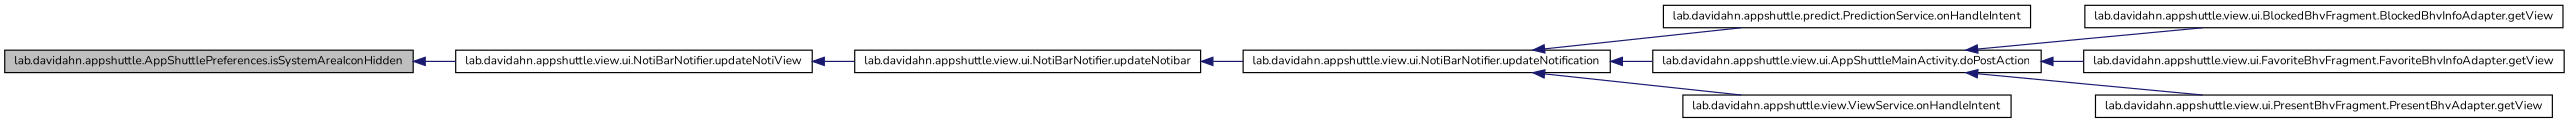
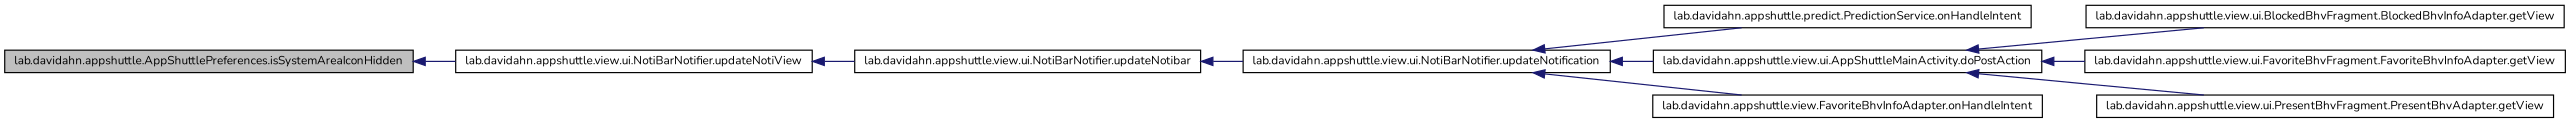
(1847, 106) -> (1848, 106)
